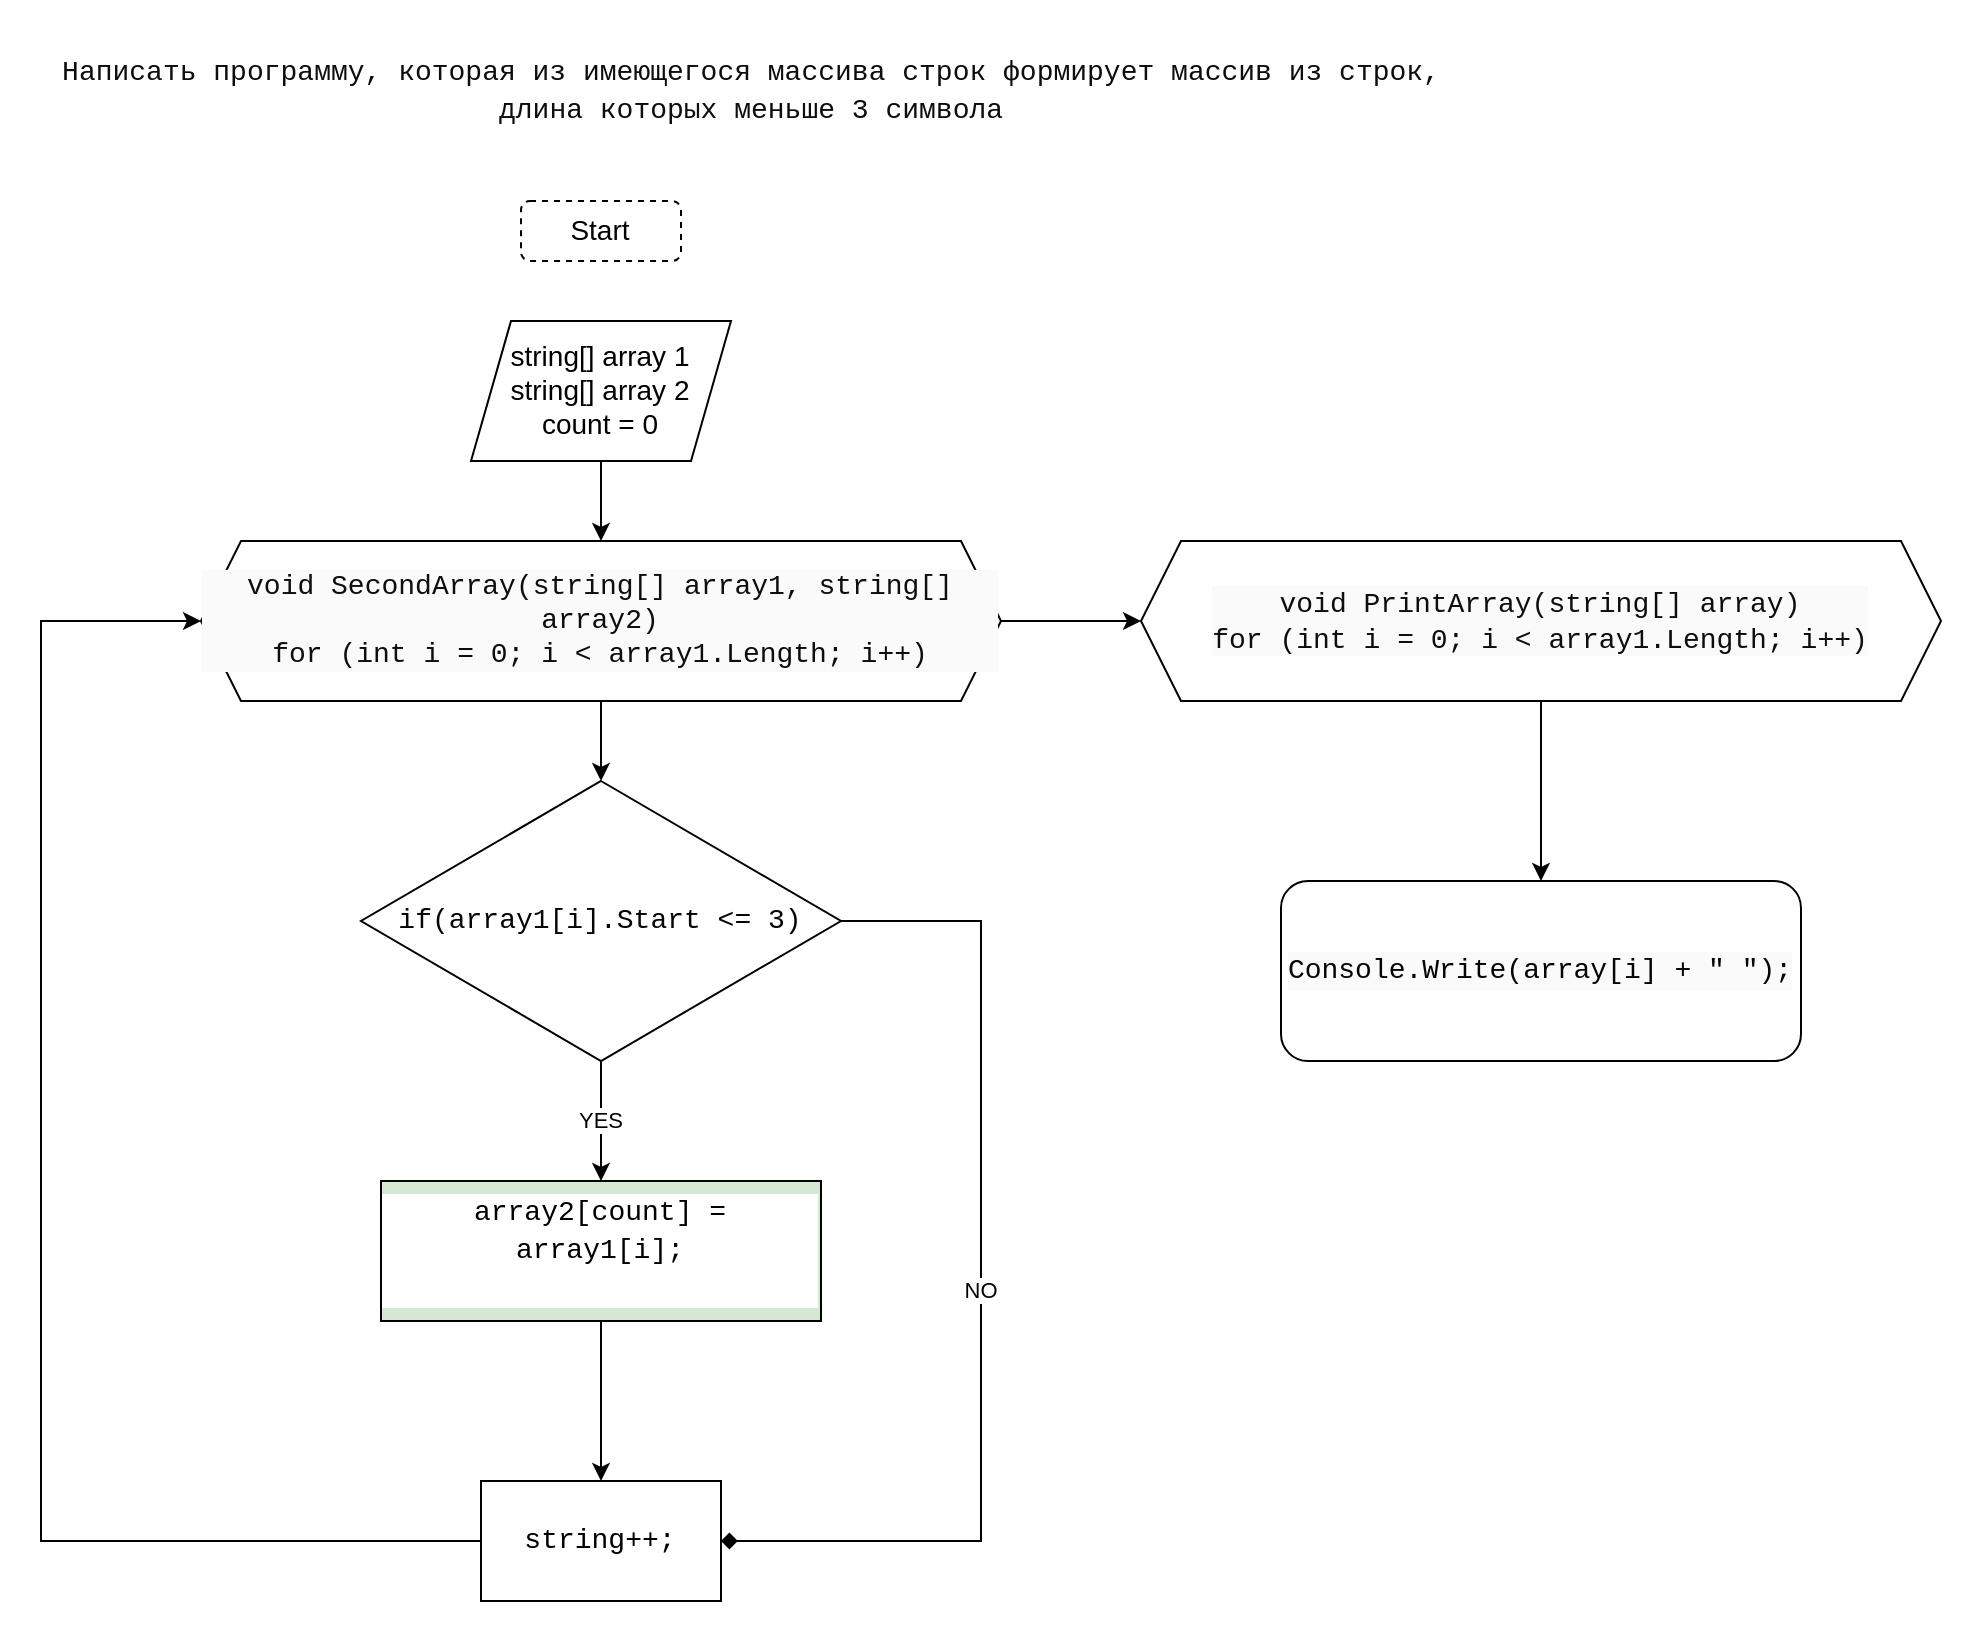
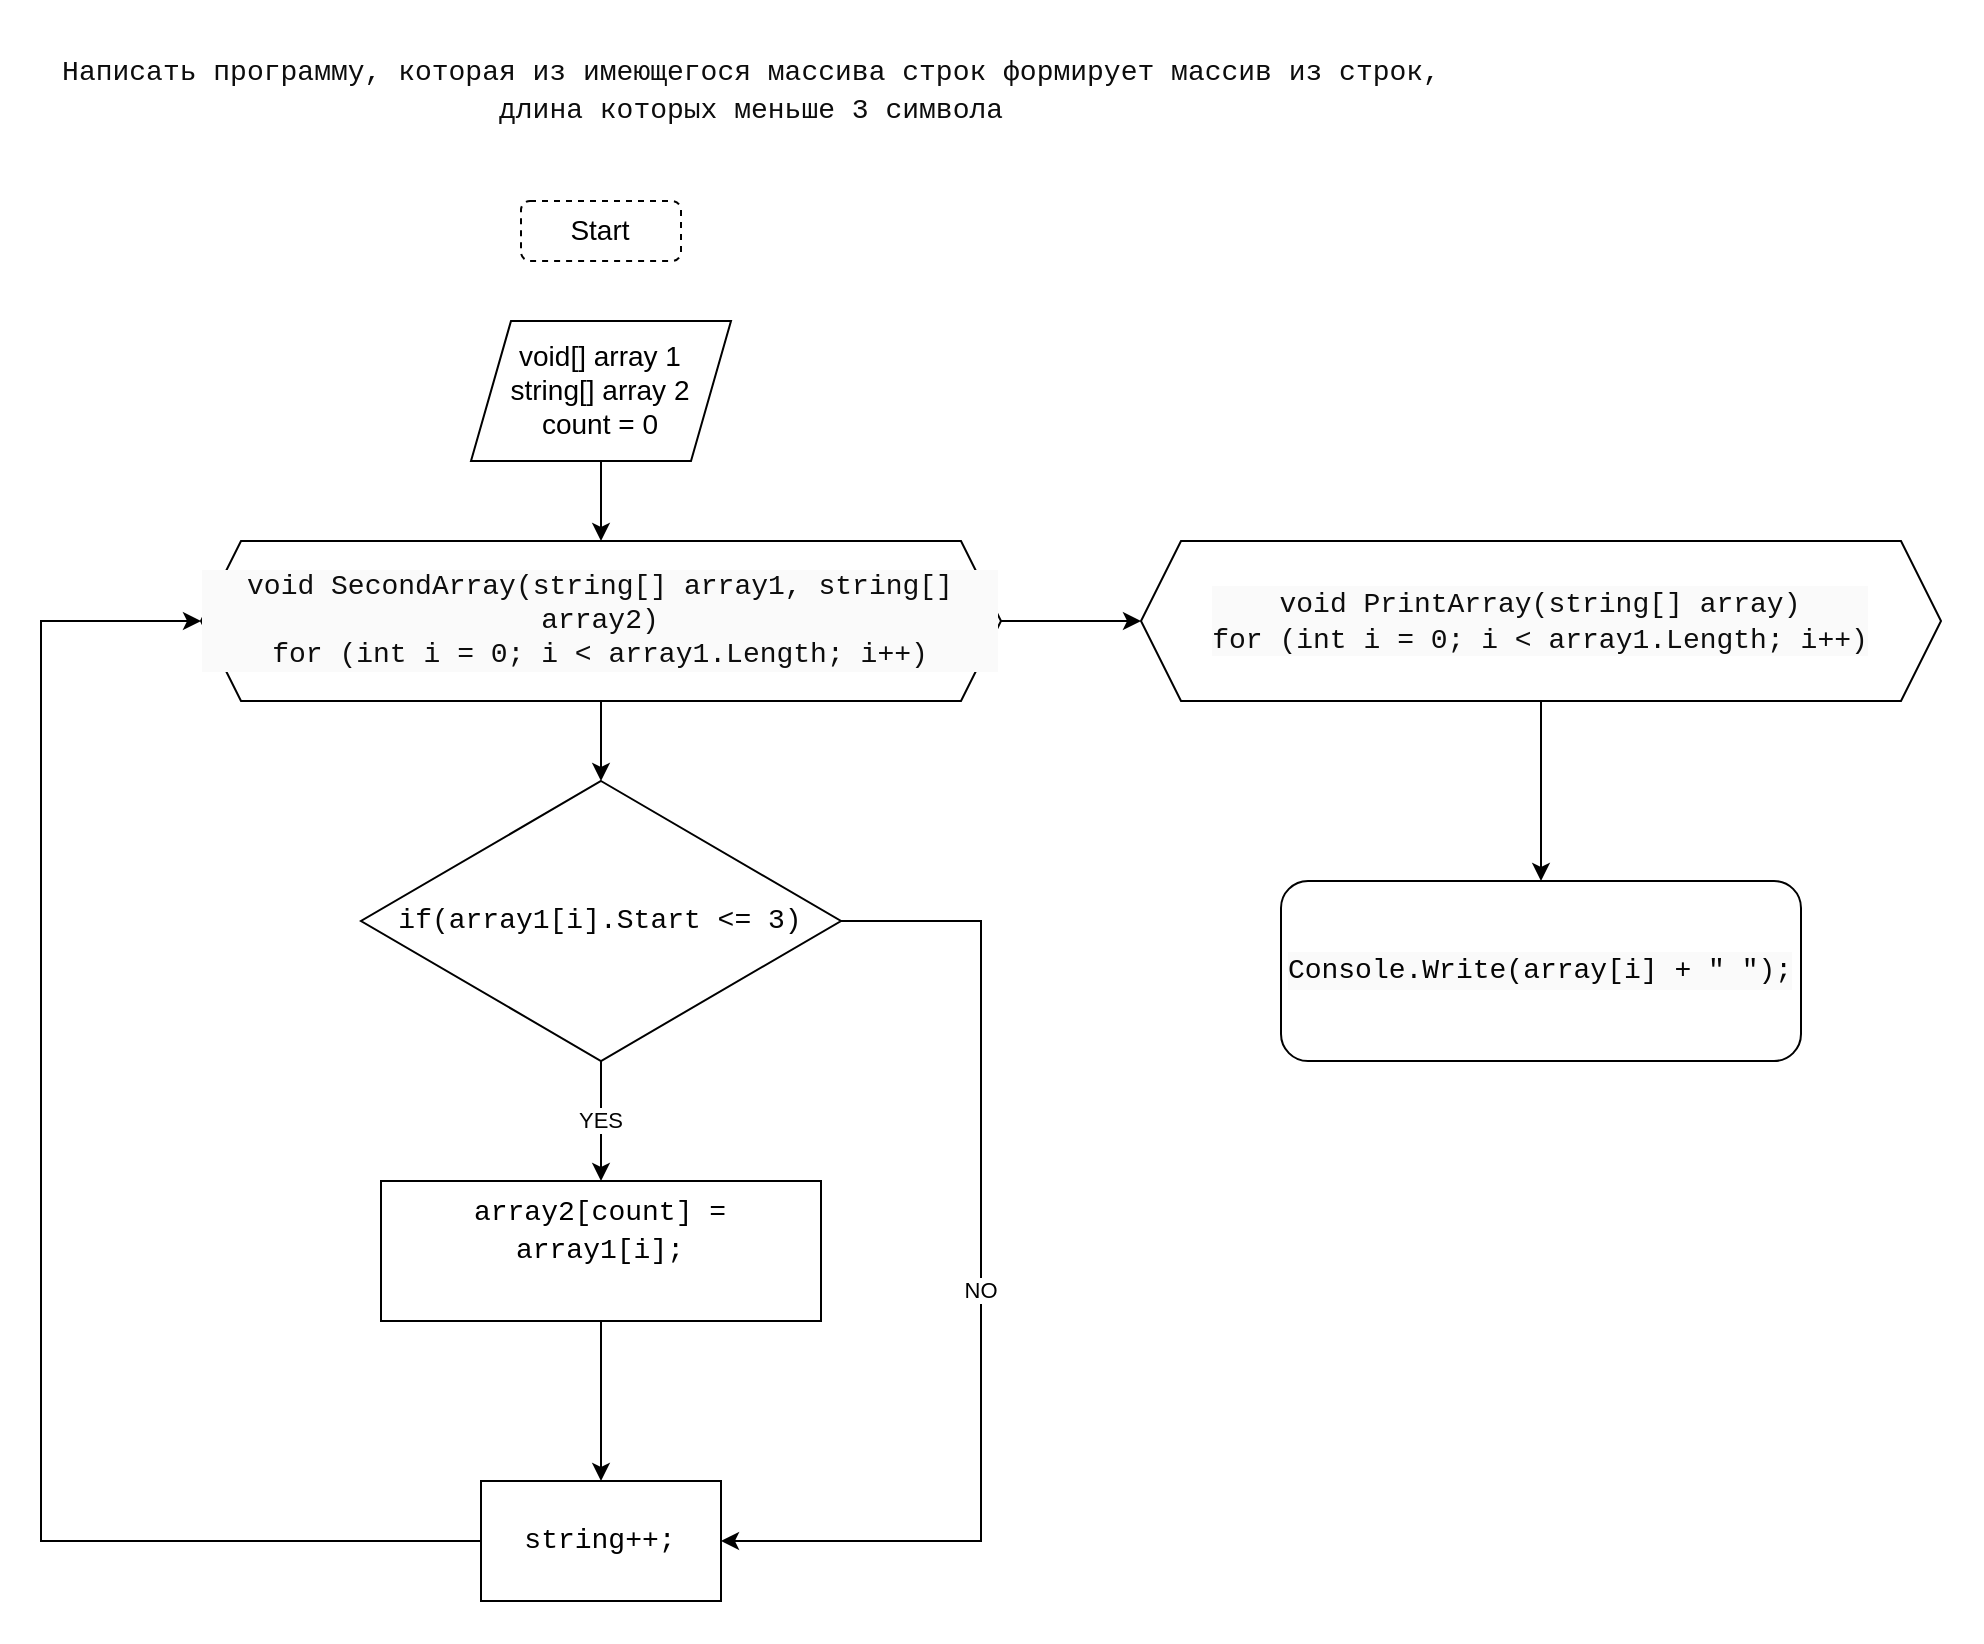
(601, 391) -> (601, 391)
(601, 1251) -> (601, 1251)
(737, 1541) -> (736, 1541)
